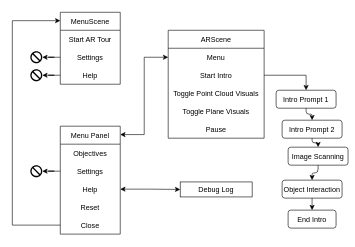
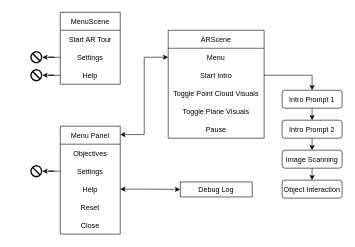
(306, 99) -> (312, 99)
(318, 156) -> (312, 159)
(312, 205) -> none
(312, 219) -> none
(12, 225) -> none
